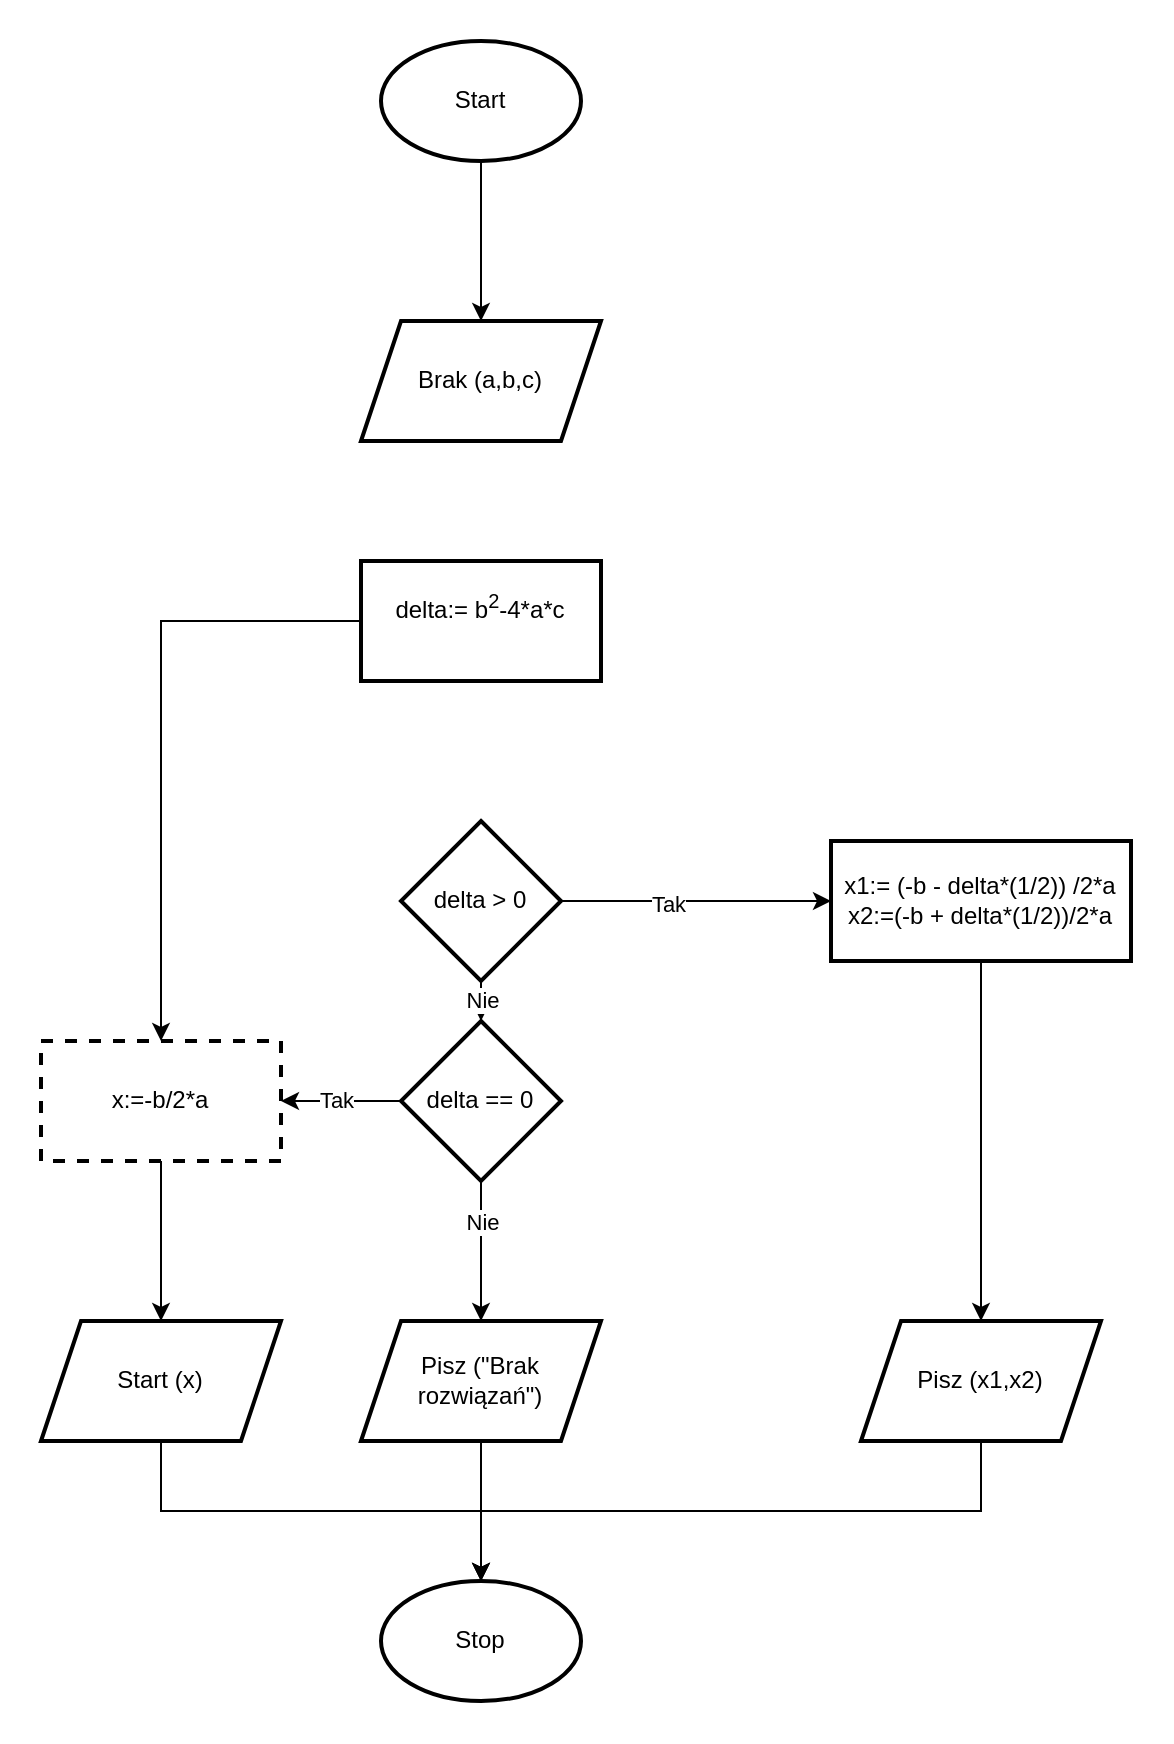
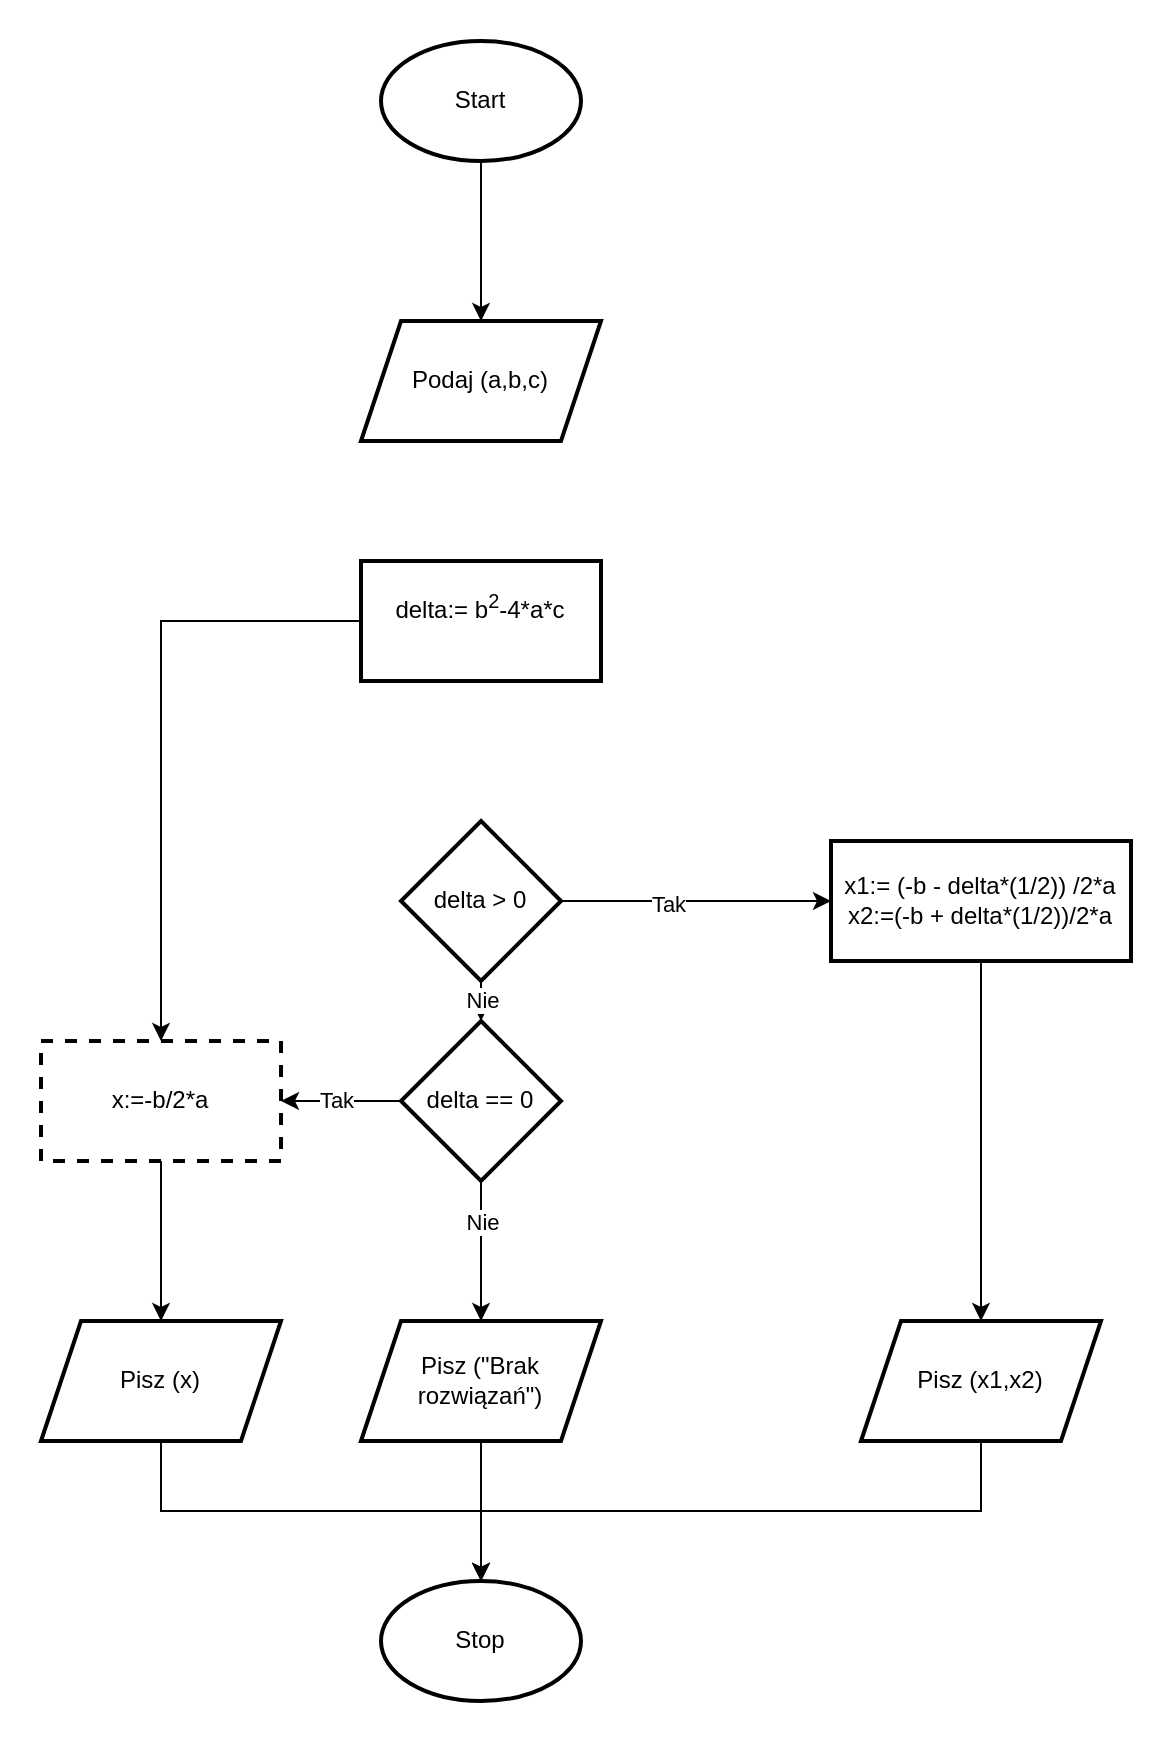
(481, 381) -> (481, 381)
(161, 1381) -> (161, 1381)
